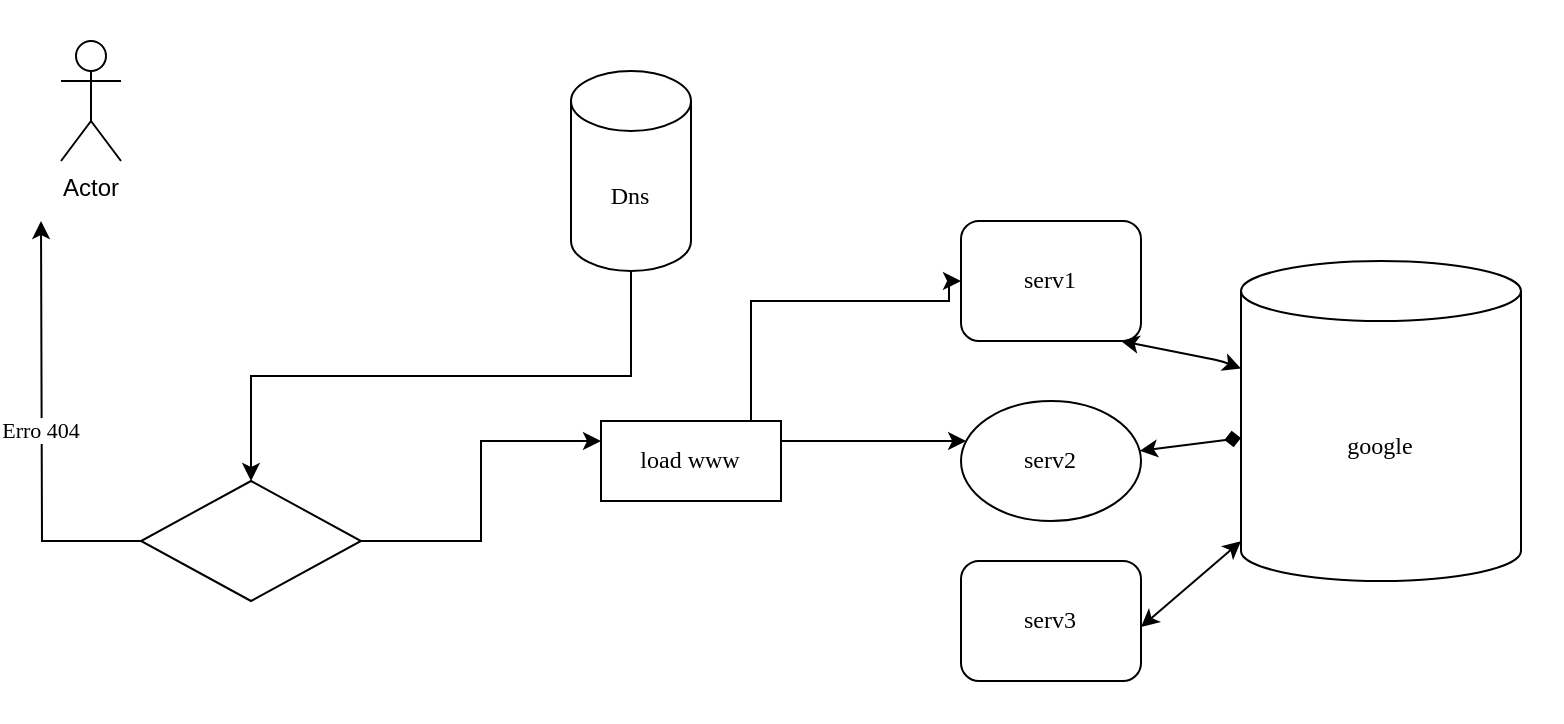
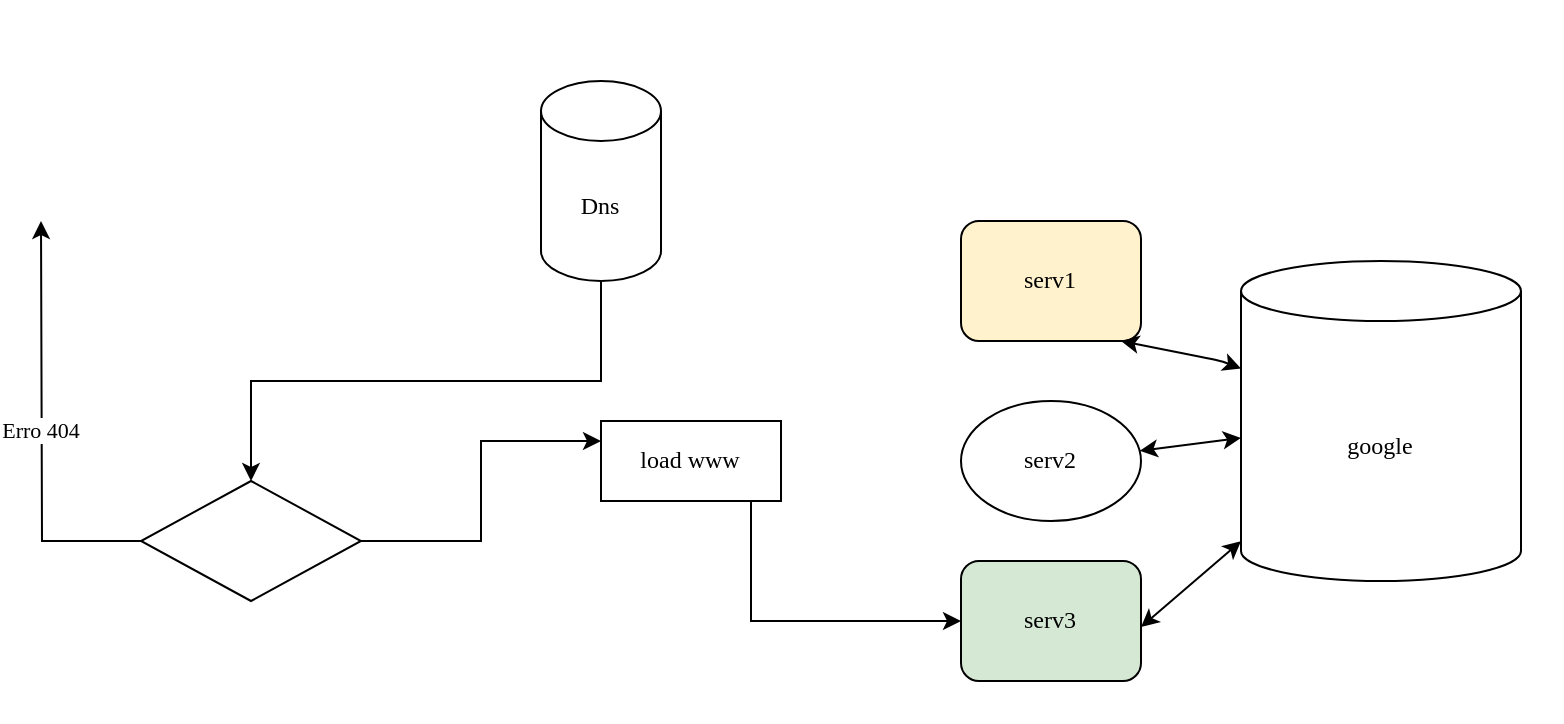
(91, 101) -> none
(631, 171) -> (601, 181)
(1051, 281) -> (1051, 281)
(800, 301) -> none
(1224, 440) -> (1225, 440)
(867, 441) -> none
none -> (788, 621)
(1051, 621) -> (1051, 621)
